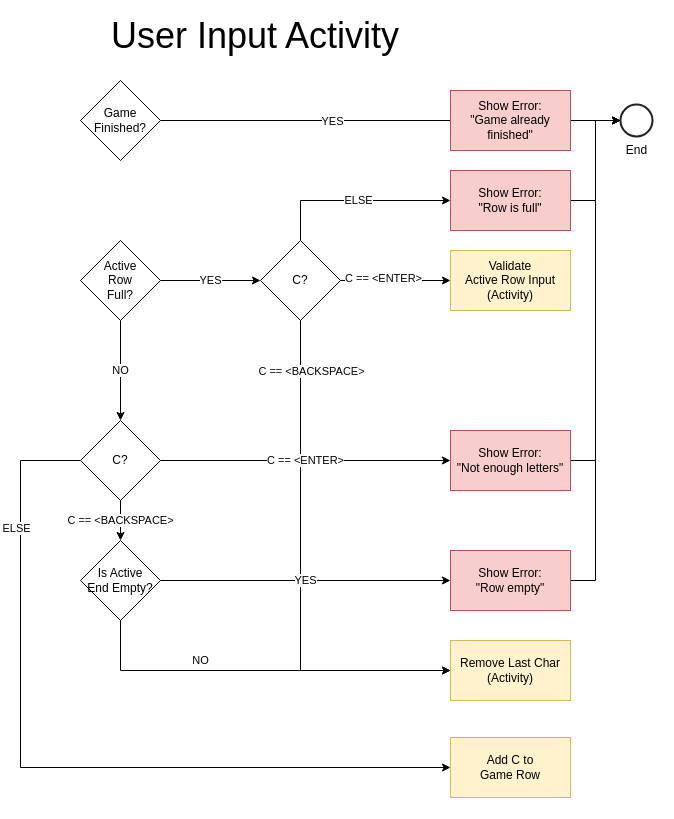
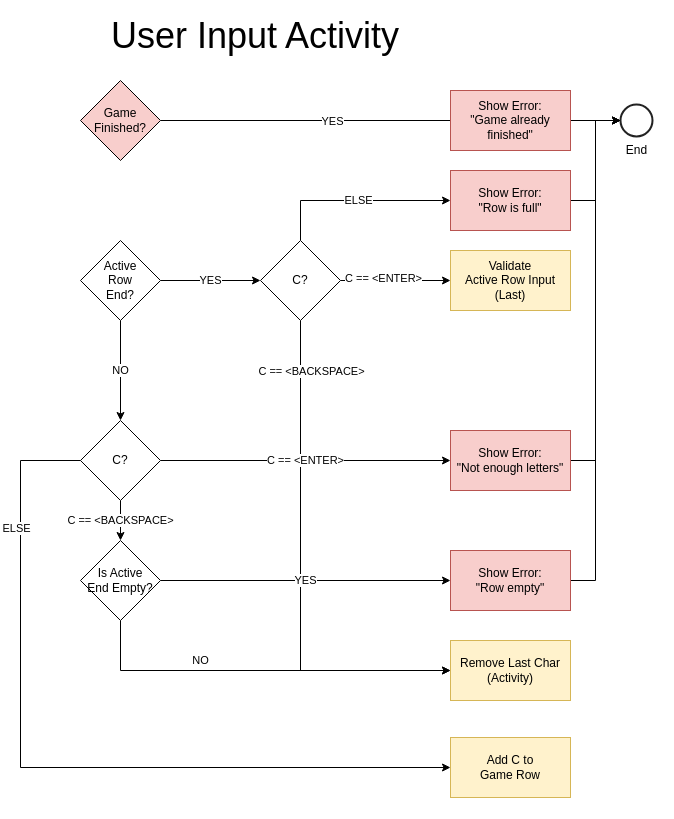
(121, 121) -> (121, 121)
(121, 281) -> (121, 281)
(511, 281) -> (511, 281)
